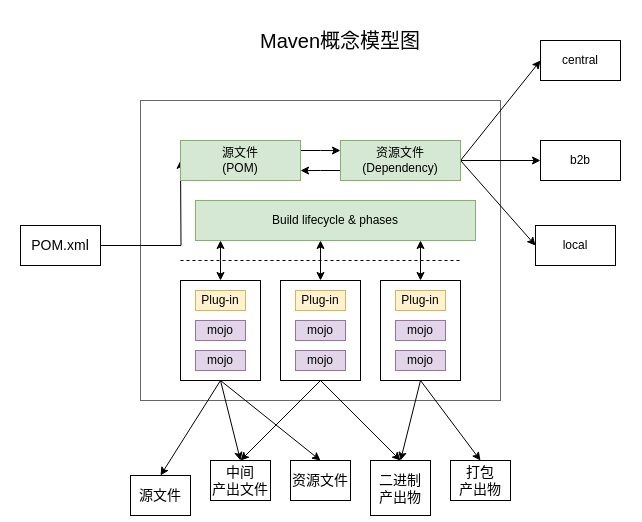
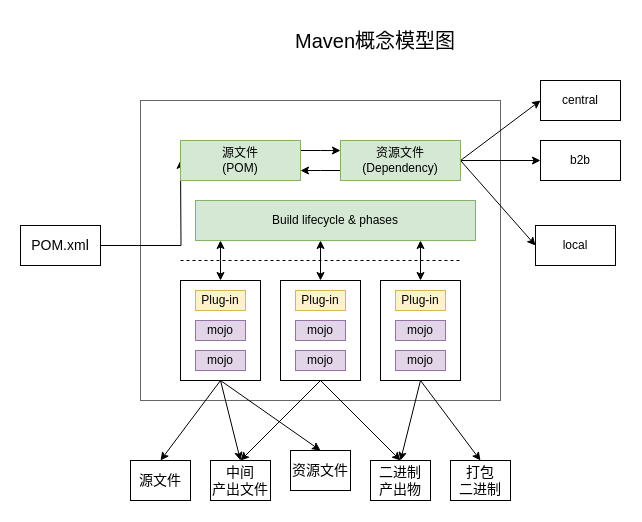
(341, 41) -> (376, 41)
(581, 61) -> (581, 101)
(321, 481) -> (321, 471)
(481, 481) -> (481, 481)
(401, 488) -> (401, 481)
(161, 496) -> (161, 481)
